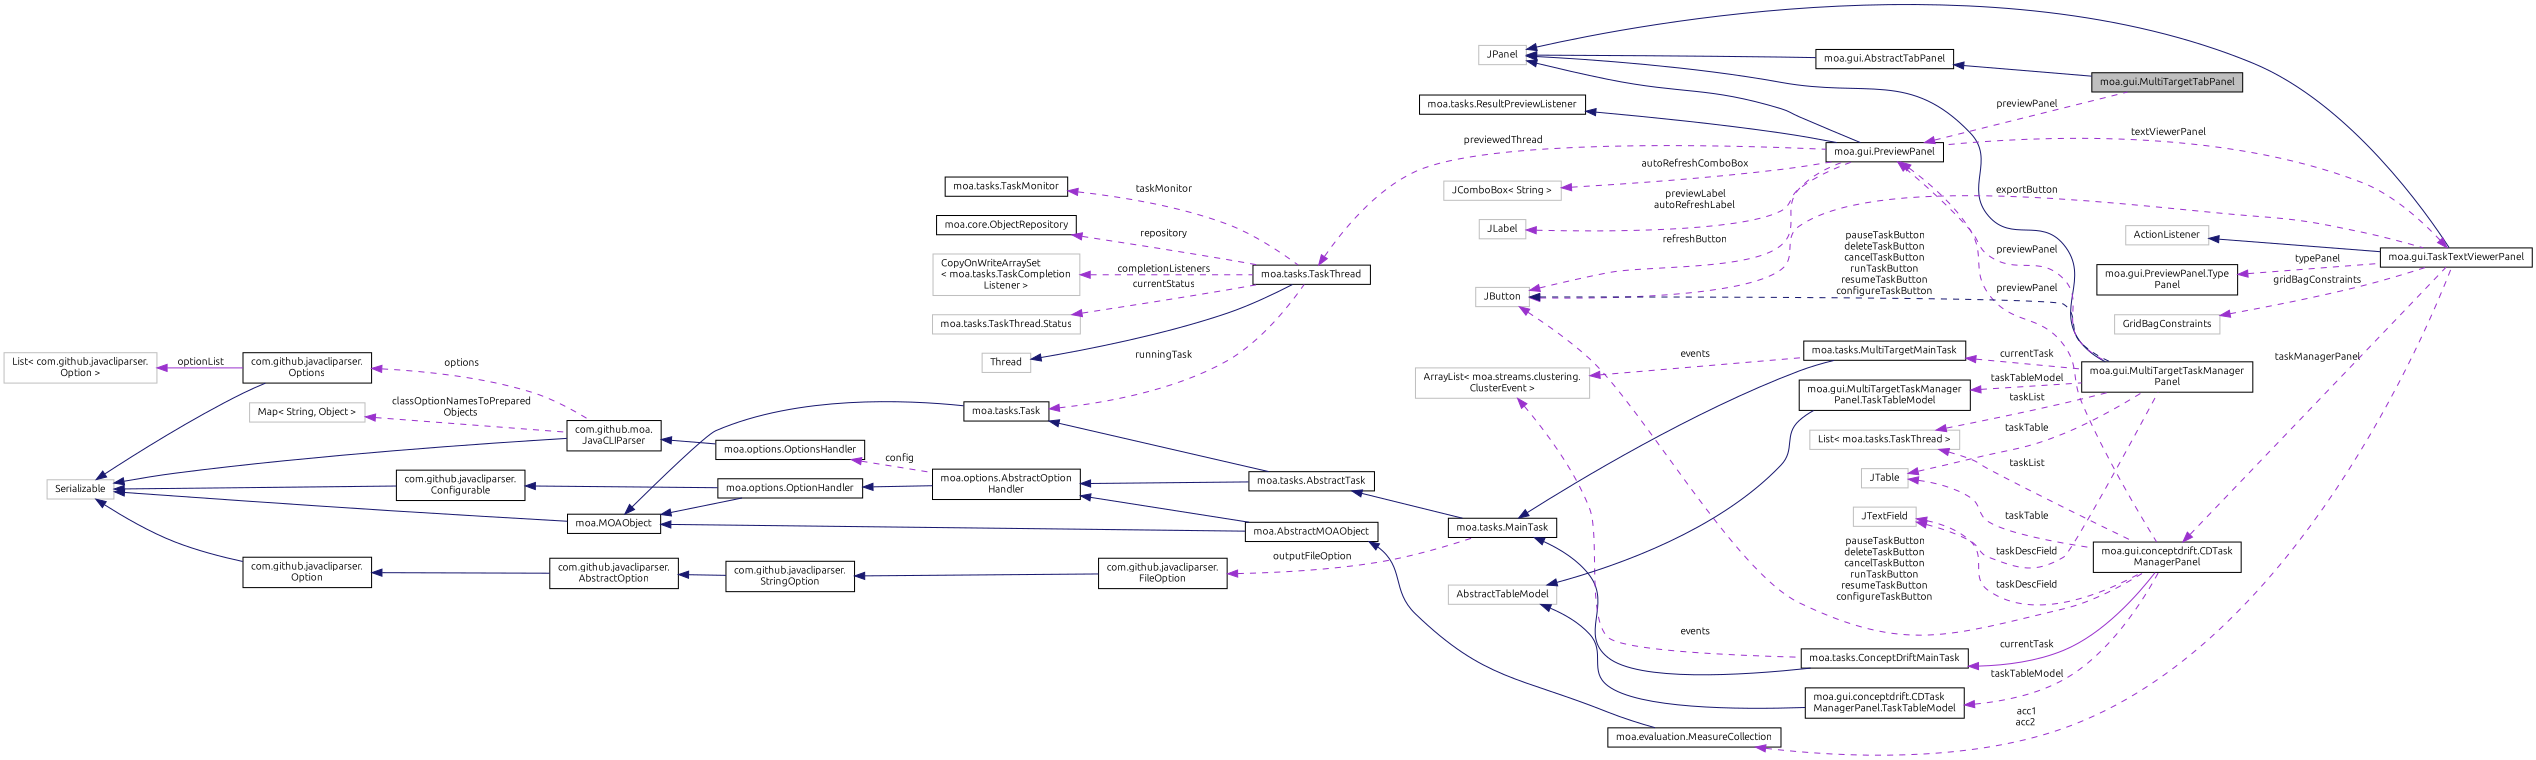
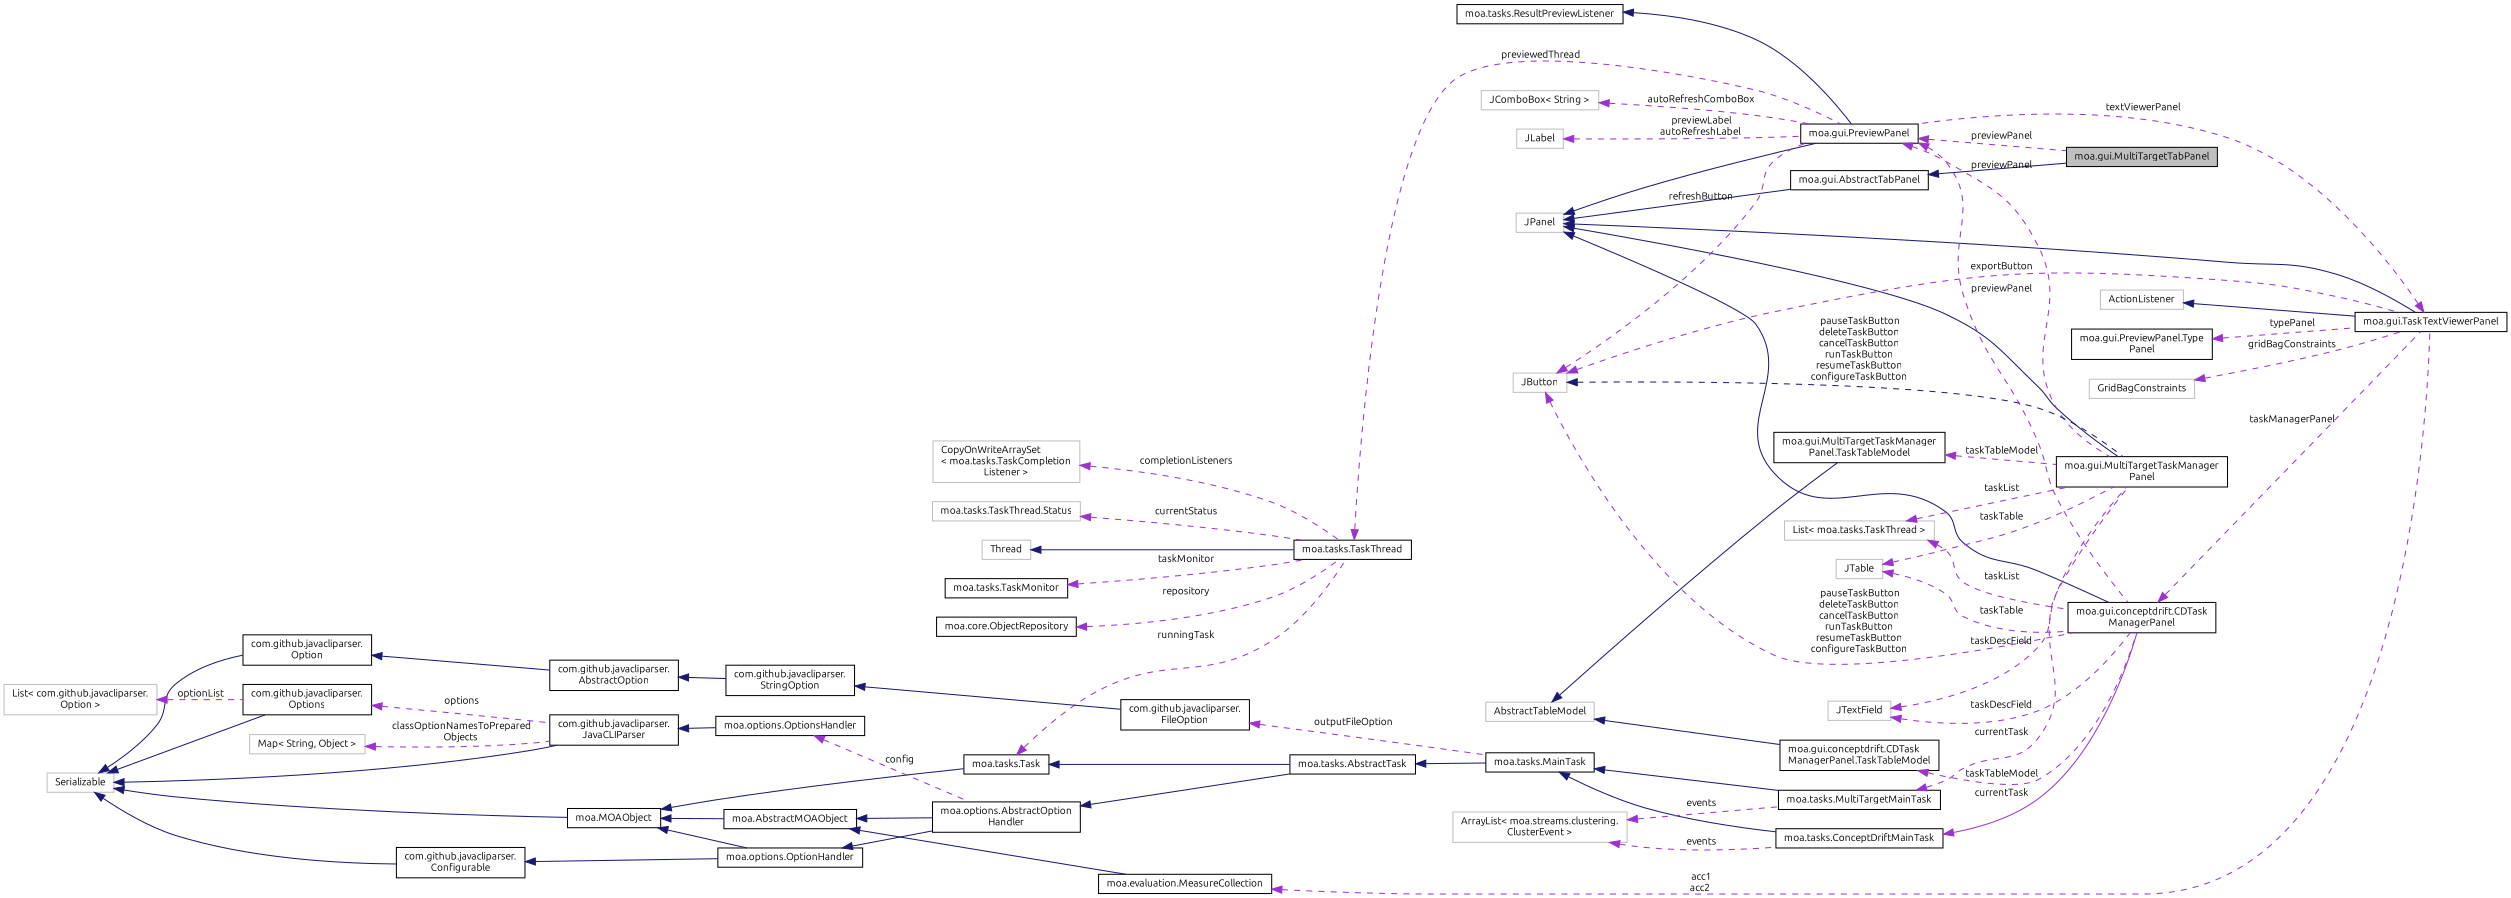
(205, 368) -> (205, 700)
(614, 436) -> (614, 730)
none -> (1781, 479)
(1170, 510) -> (900, 818)
